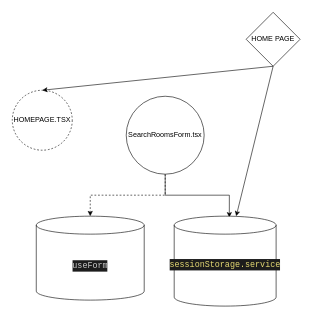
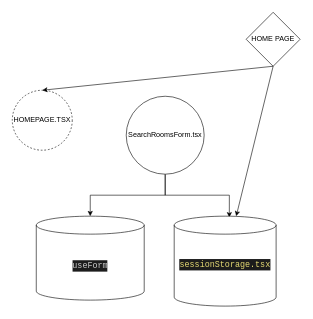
(118, 195) -> (118, 195)
(225, 269) -> (225, 269)
